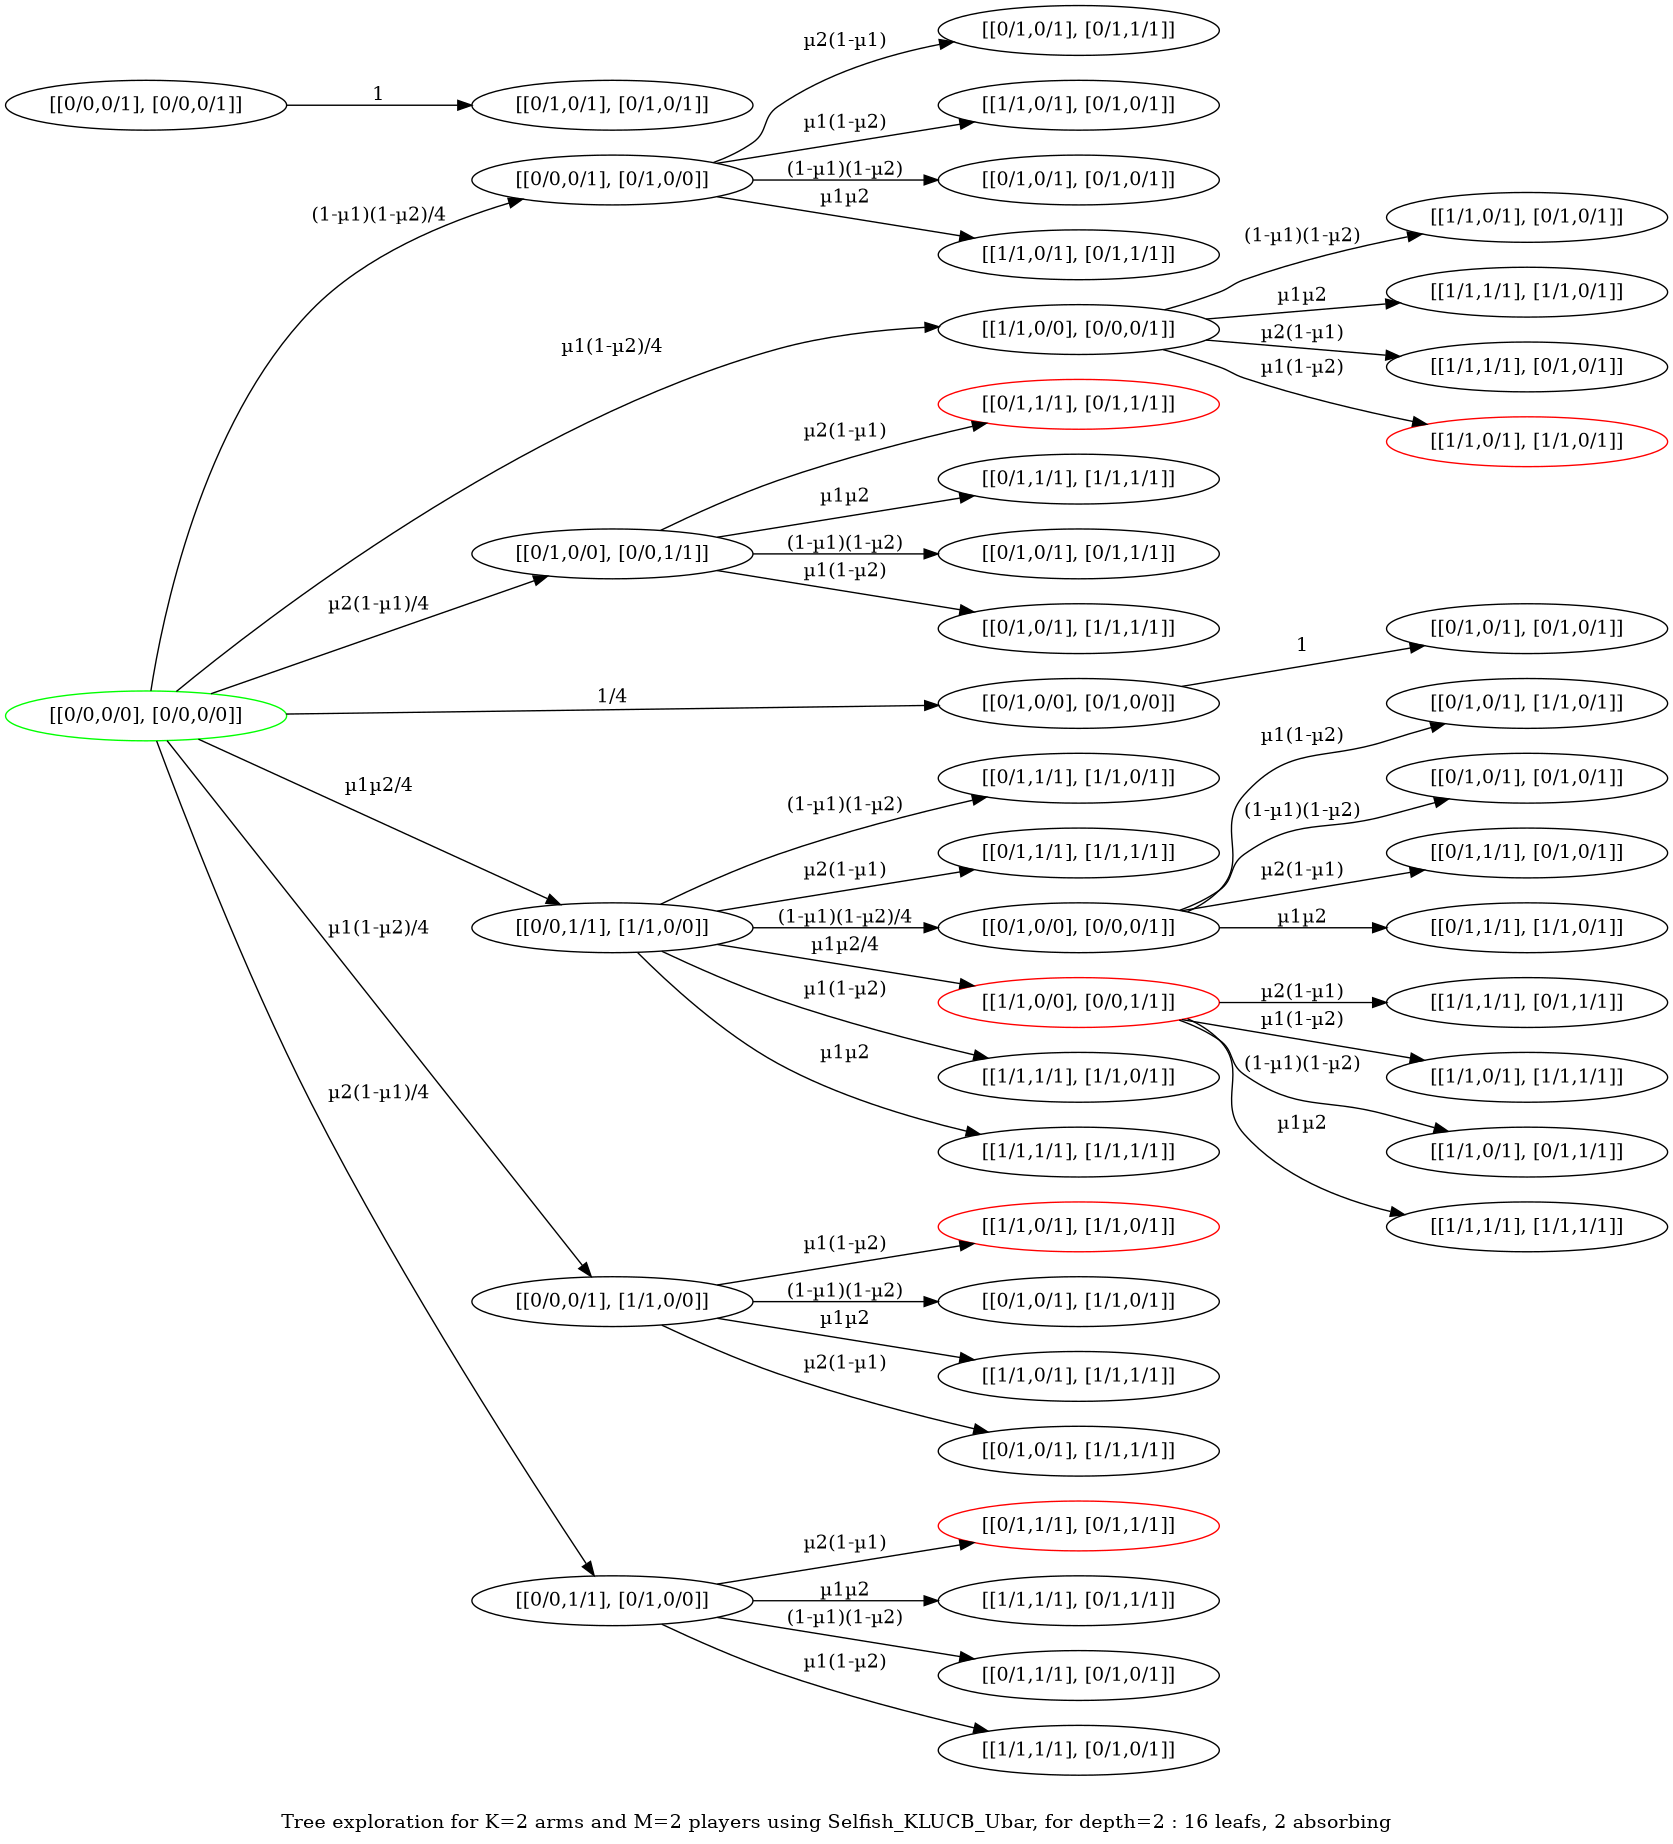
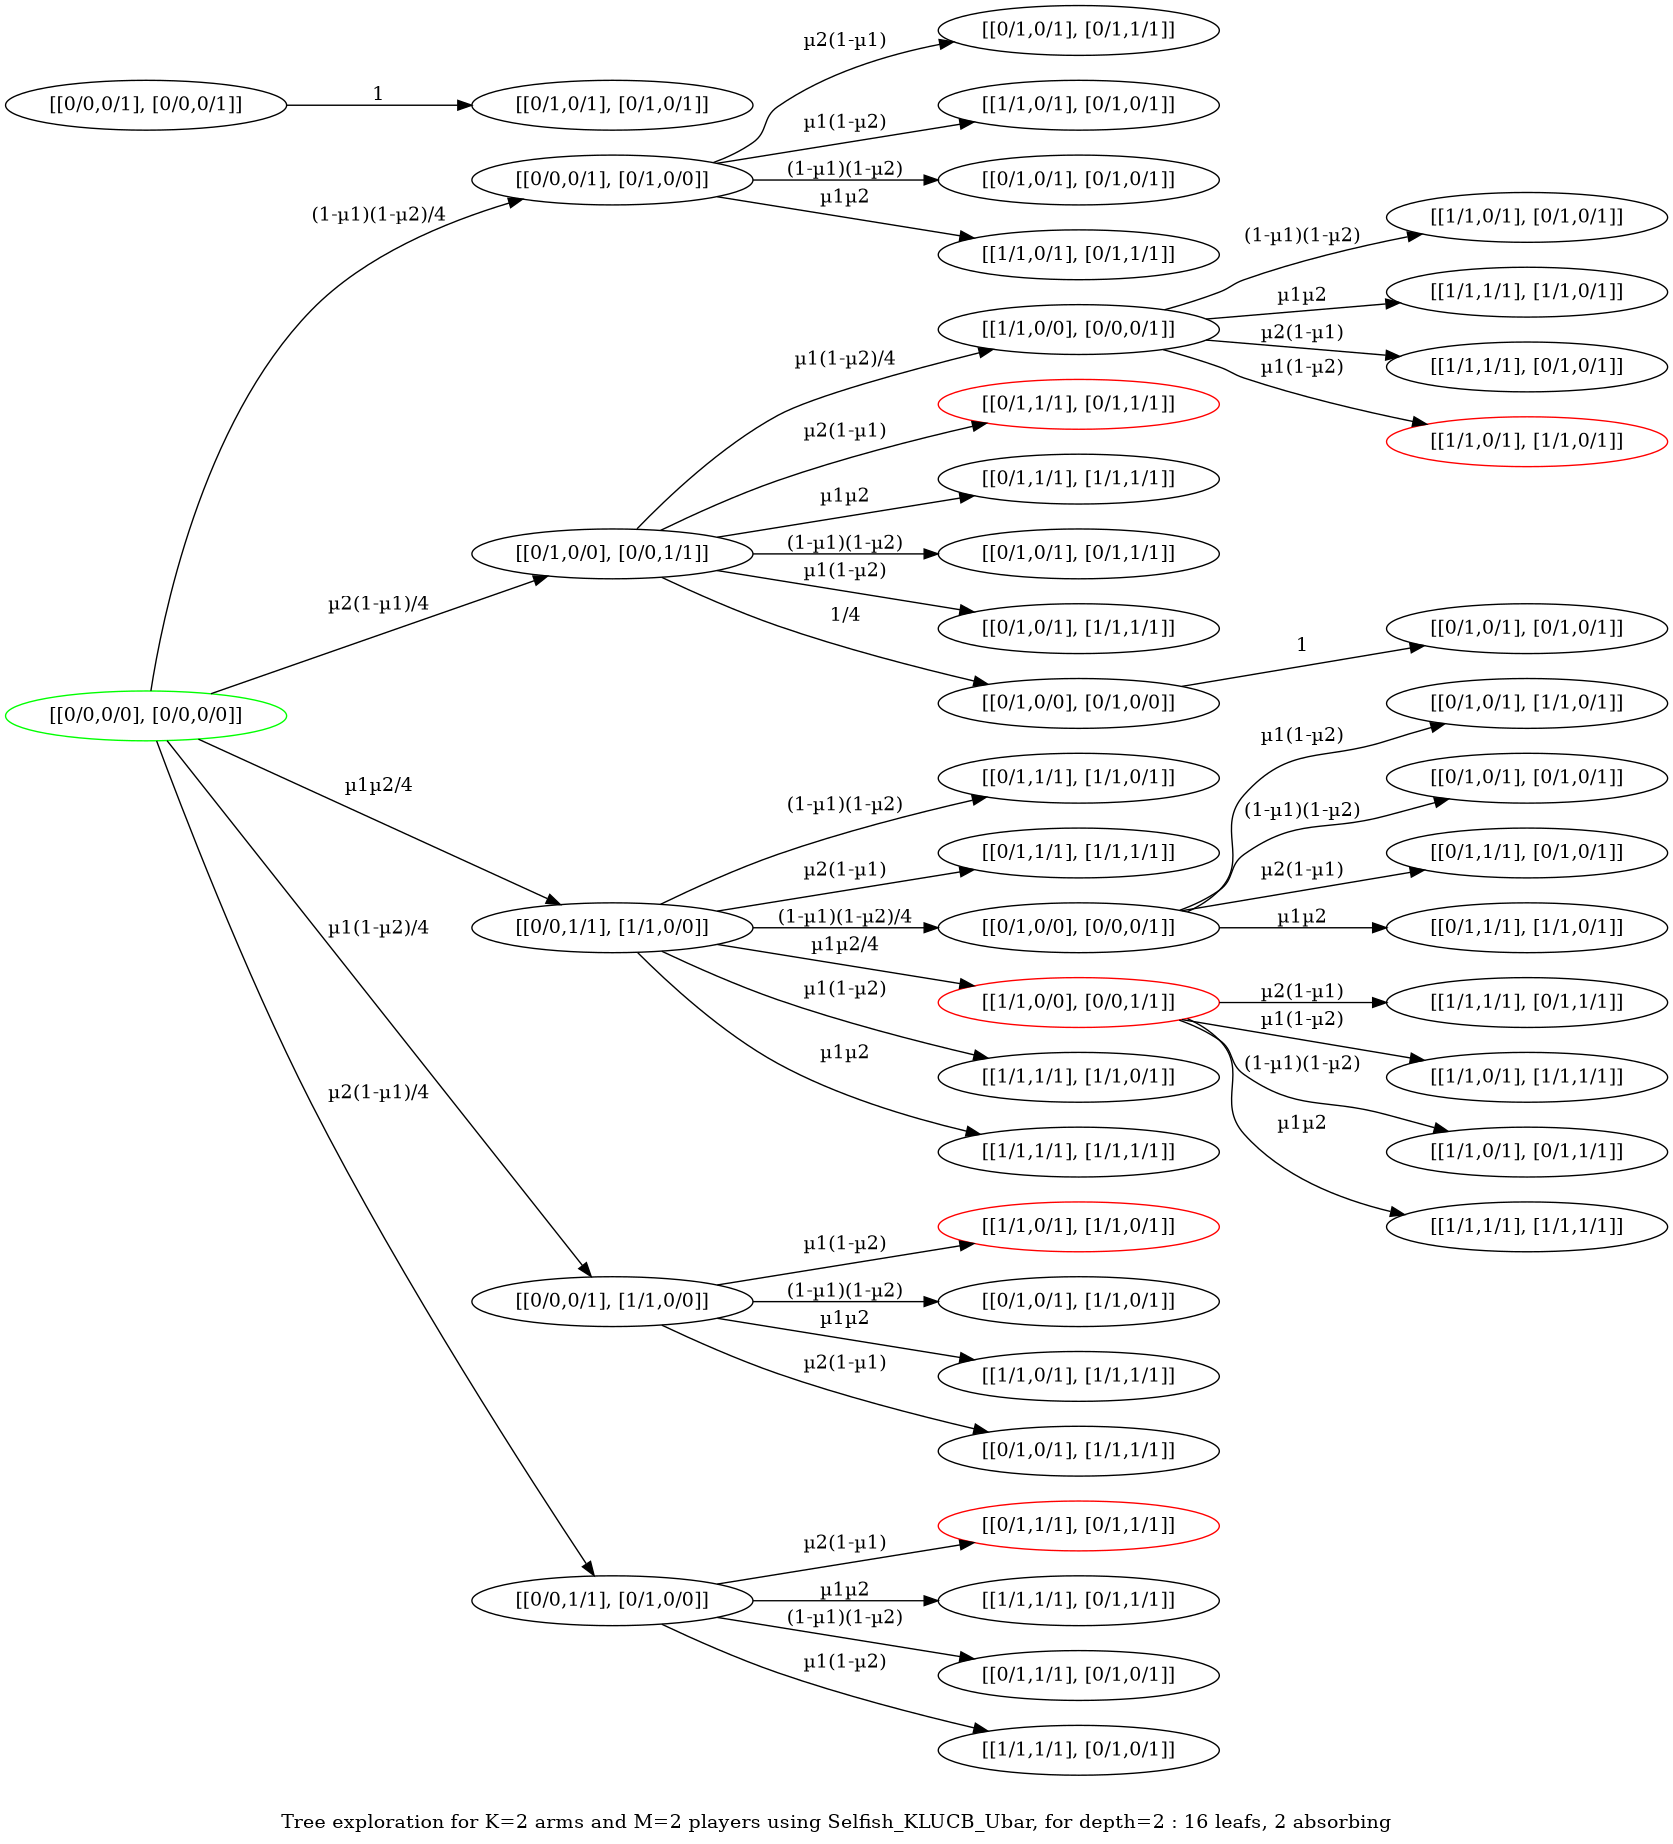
(526, 455) -> (791, 409)
(605, 710) -> (815, 638)
